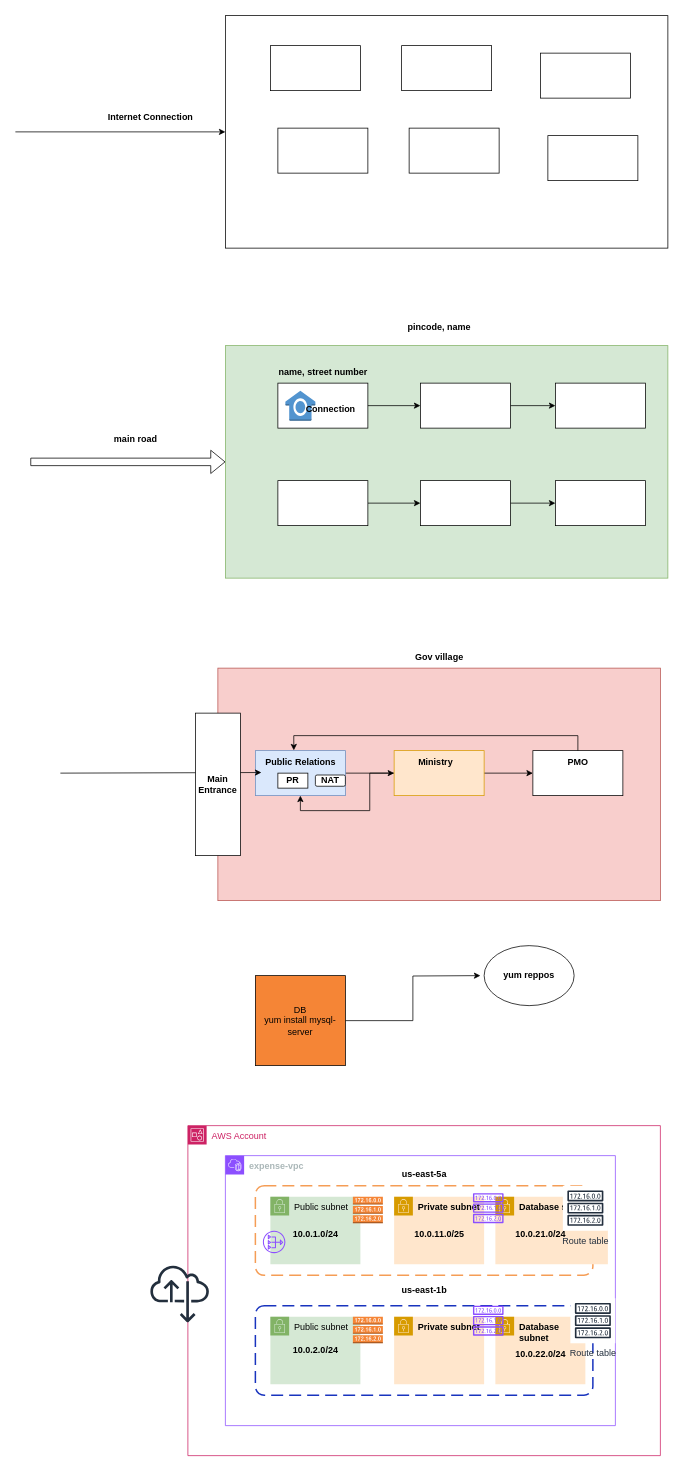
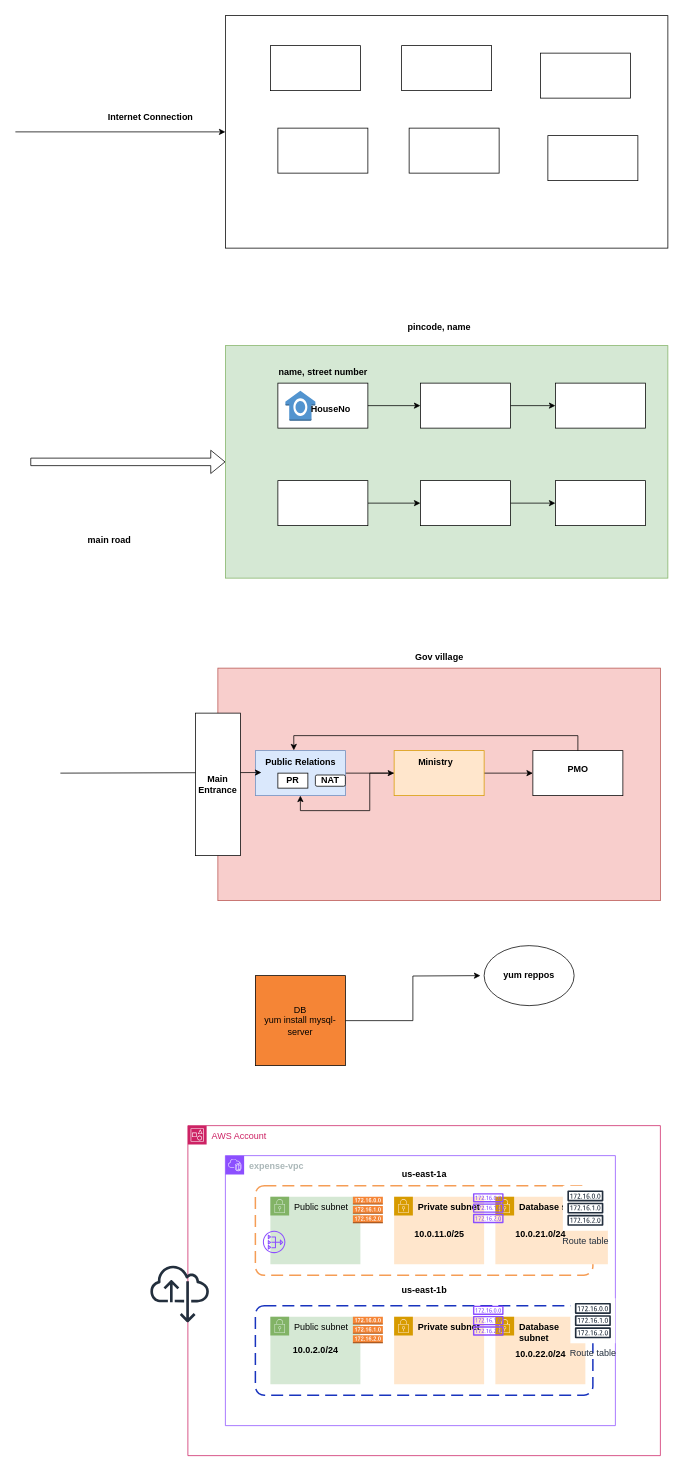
(331, 409) -> (331, 409)
(135, 439) -> (109, 540)
(578, 762) -> (578, 769)
(425, 1174) -> (425, 1174)
(315, 1234) -> none
